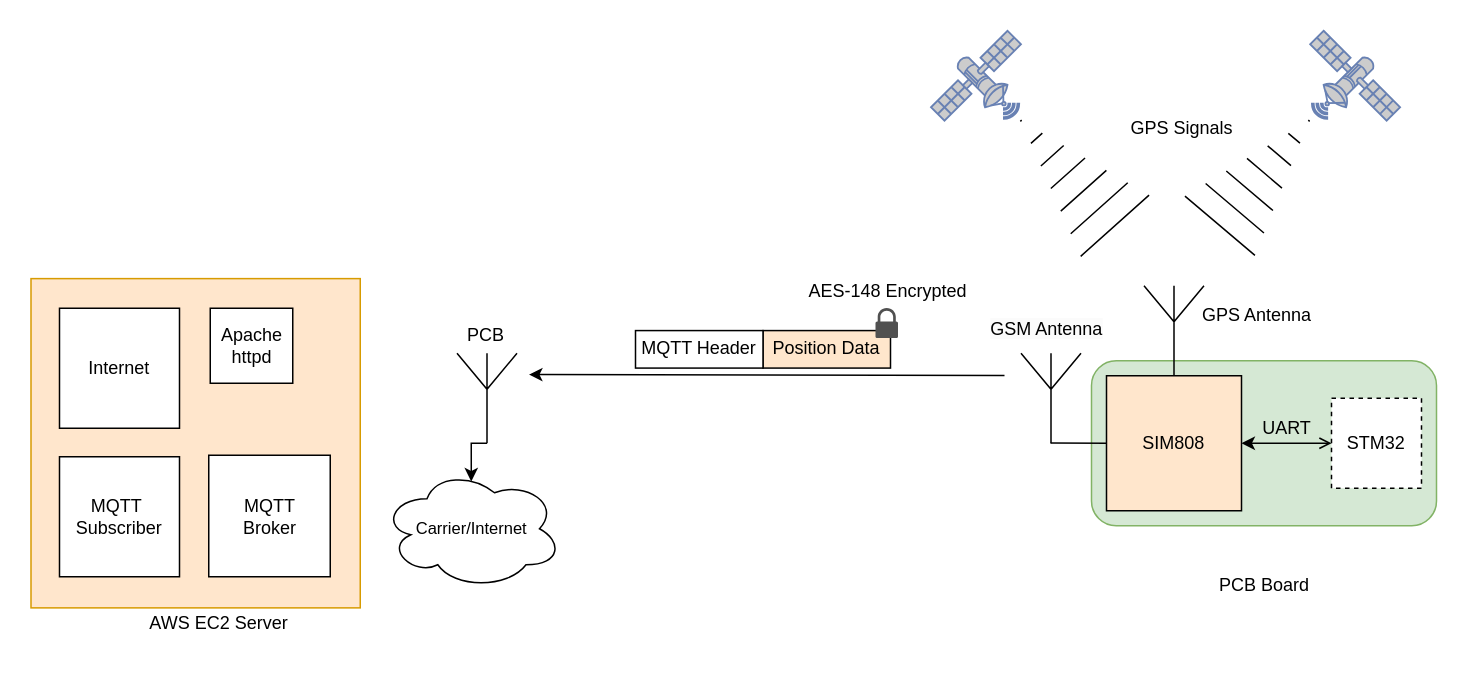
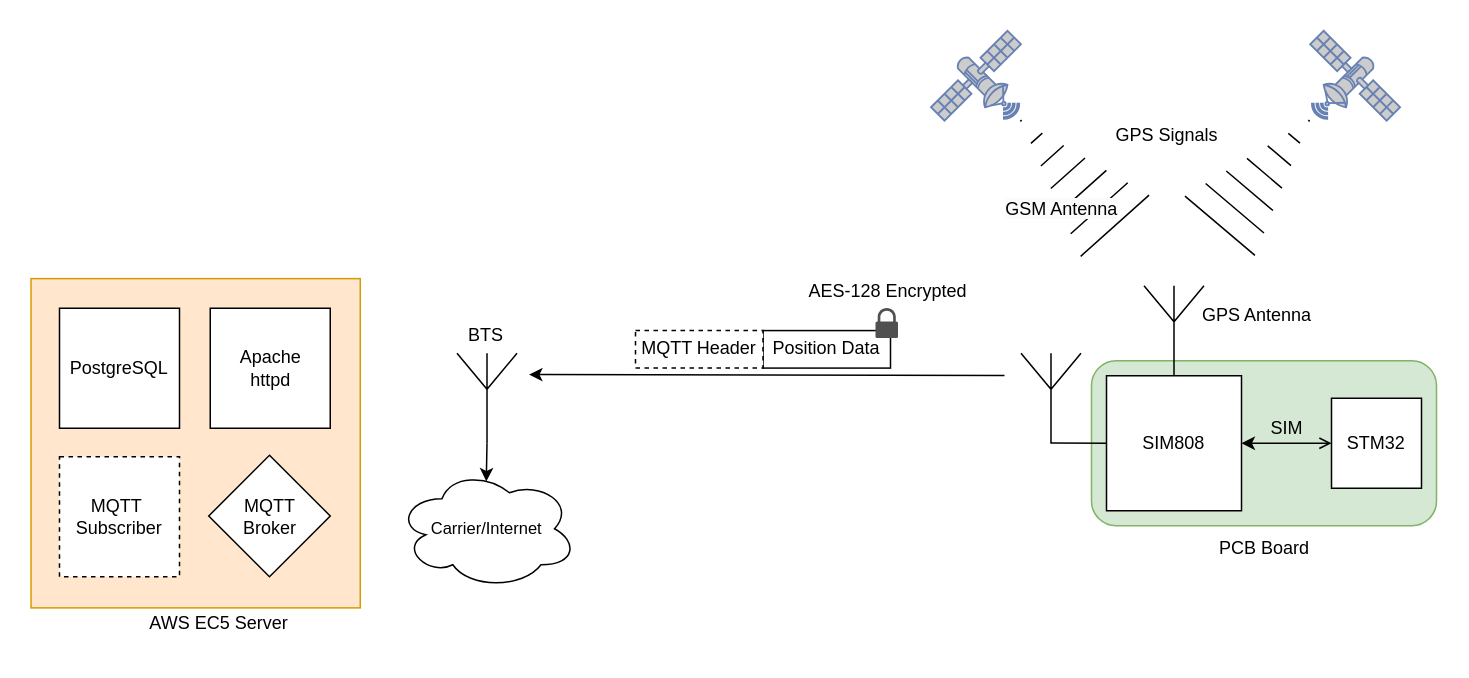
(1182, 128) -> (1167, 136)
(888, 292) -> (888, 292)
(1058, 329) -> (1073, 209)
(486, 335) -> (486, 335)
(251, 346) -> (270, 368)
(699, 349) -> (699, 349)
(827, 349) -> (827, 349)
(119, 368) -> (119, 368)
(1287, 428) -> (1287, 428)
(1174, 443) -> (1174, 443)
(1376, 443) -> (1376, 443)
(269, 516) -> (269, 516)
(119, 517) -> (119, 517)
(472, 529) -> (487, 529)
(1264, 586) -> (1264, 548)
(219, 623) -> (219, 623)
